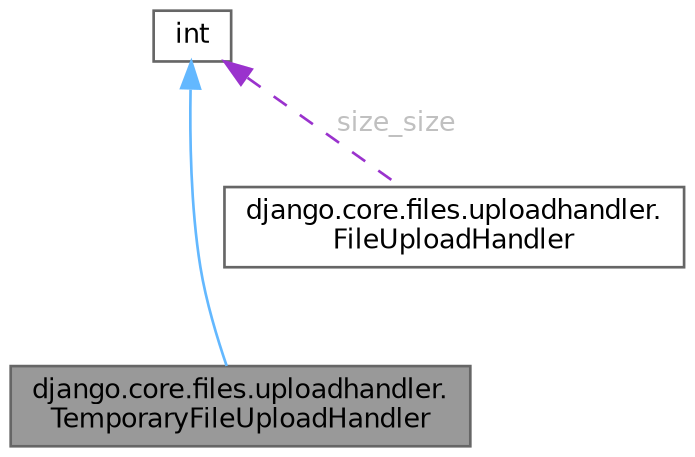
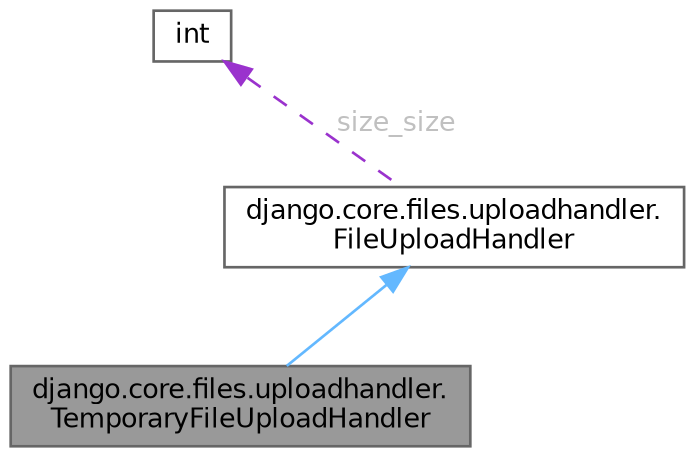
(196, 230) -> (337, 325)
